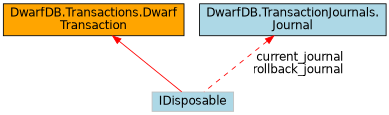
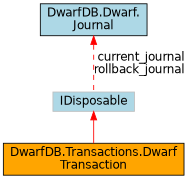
(293, 20) -> (94, 20)
(150, 67) -> (94, 132)
